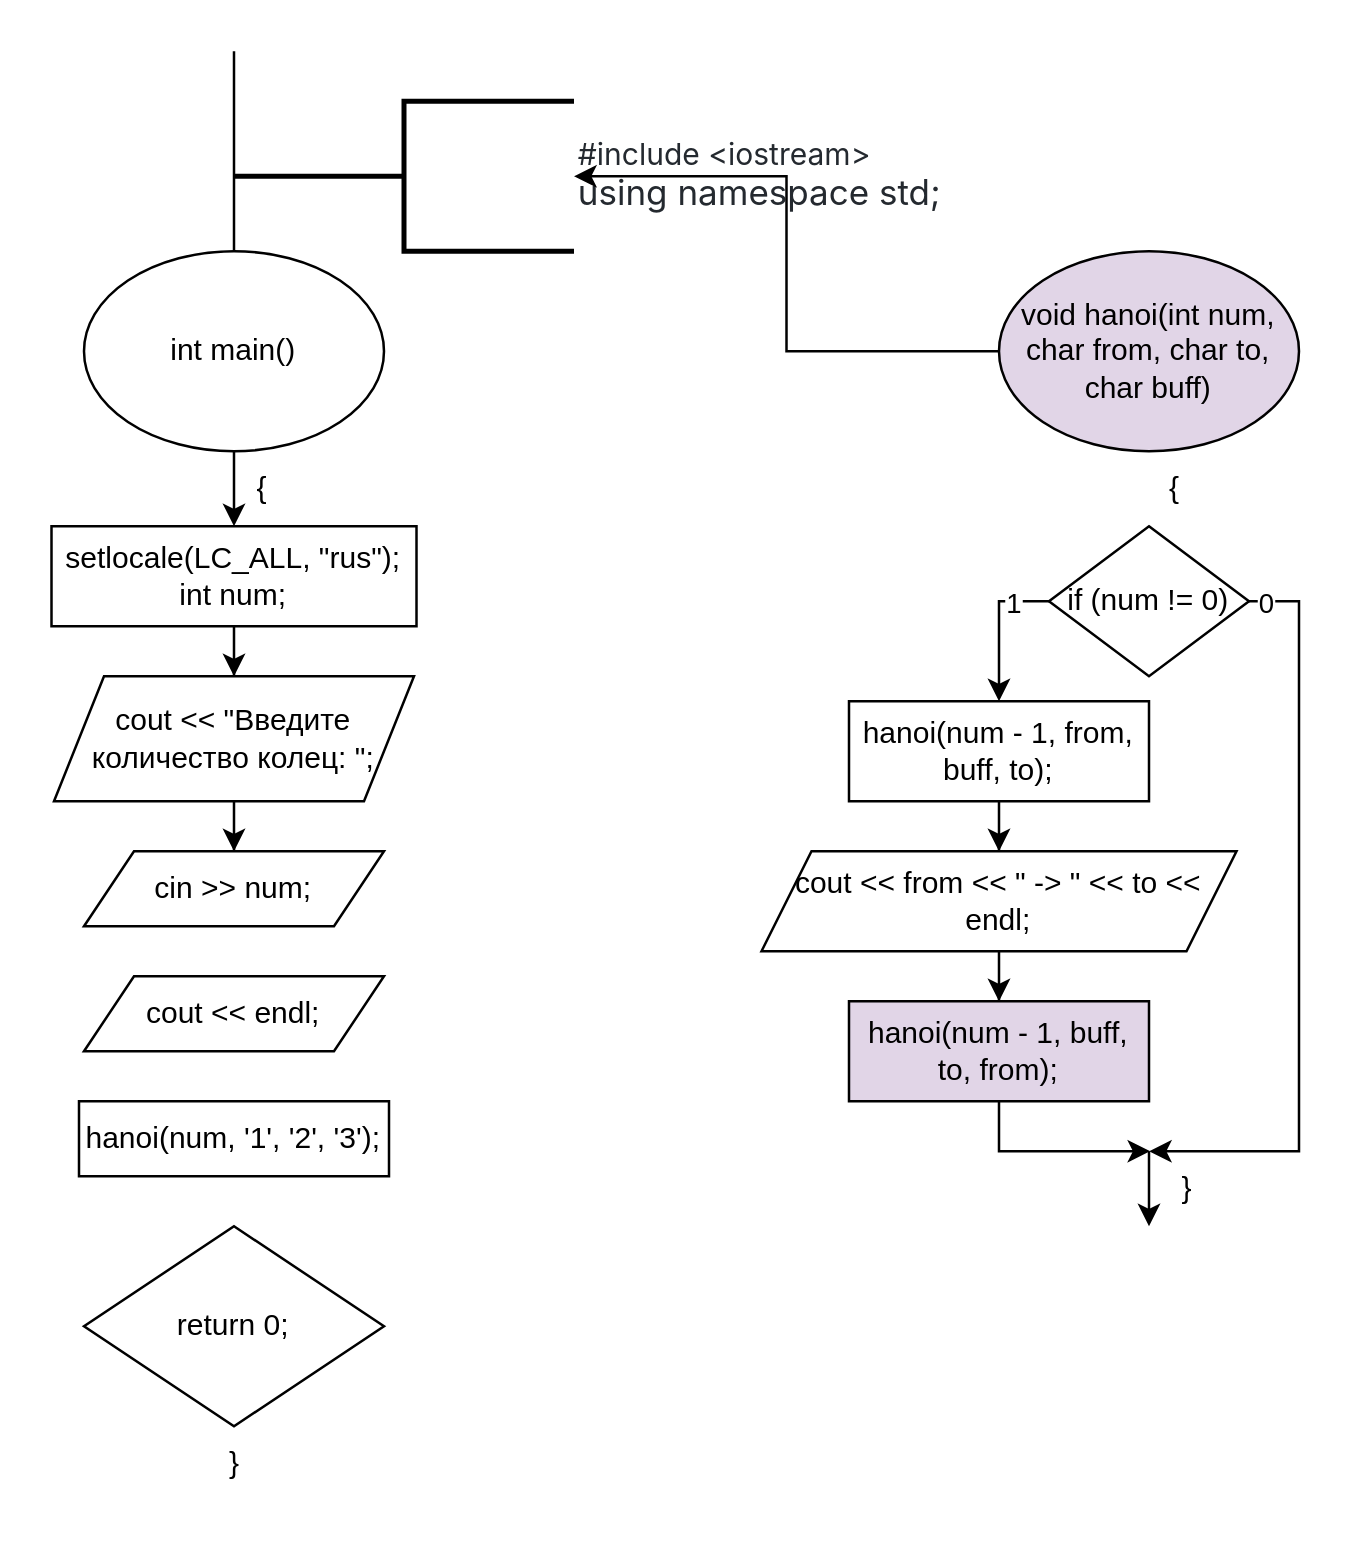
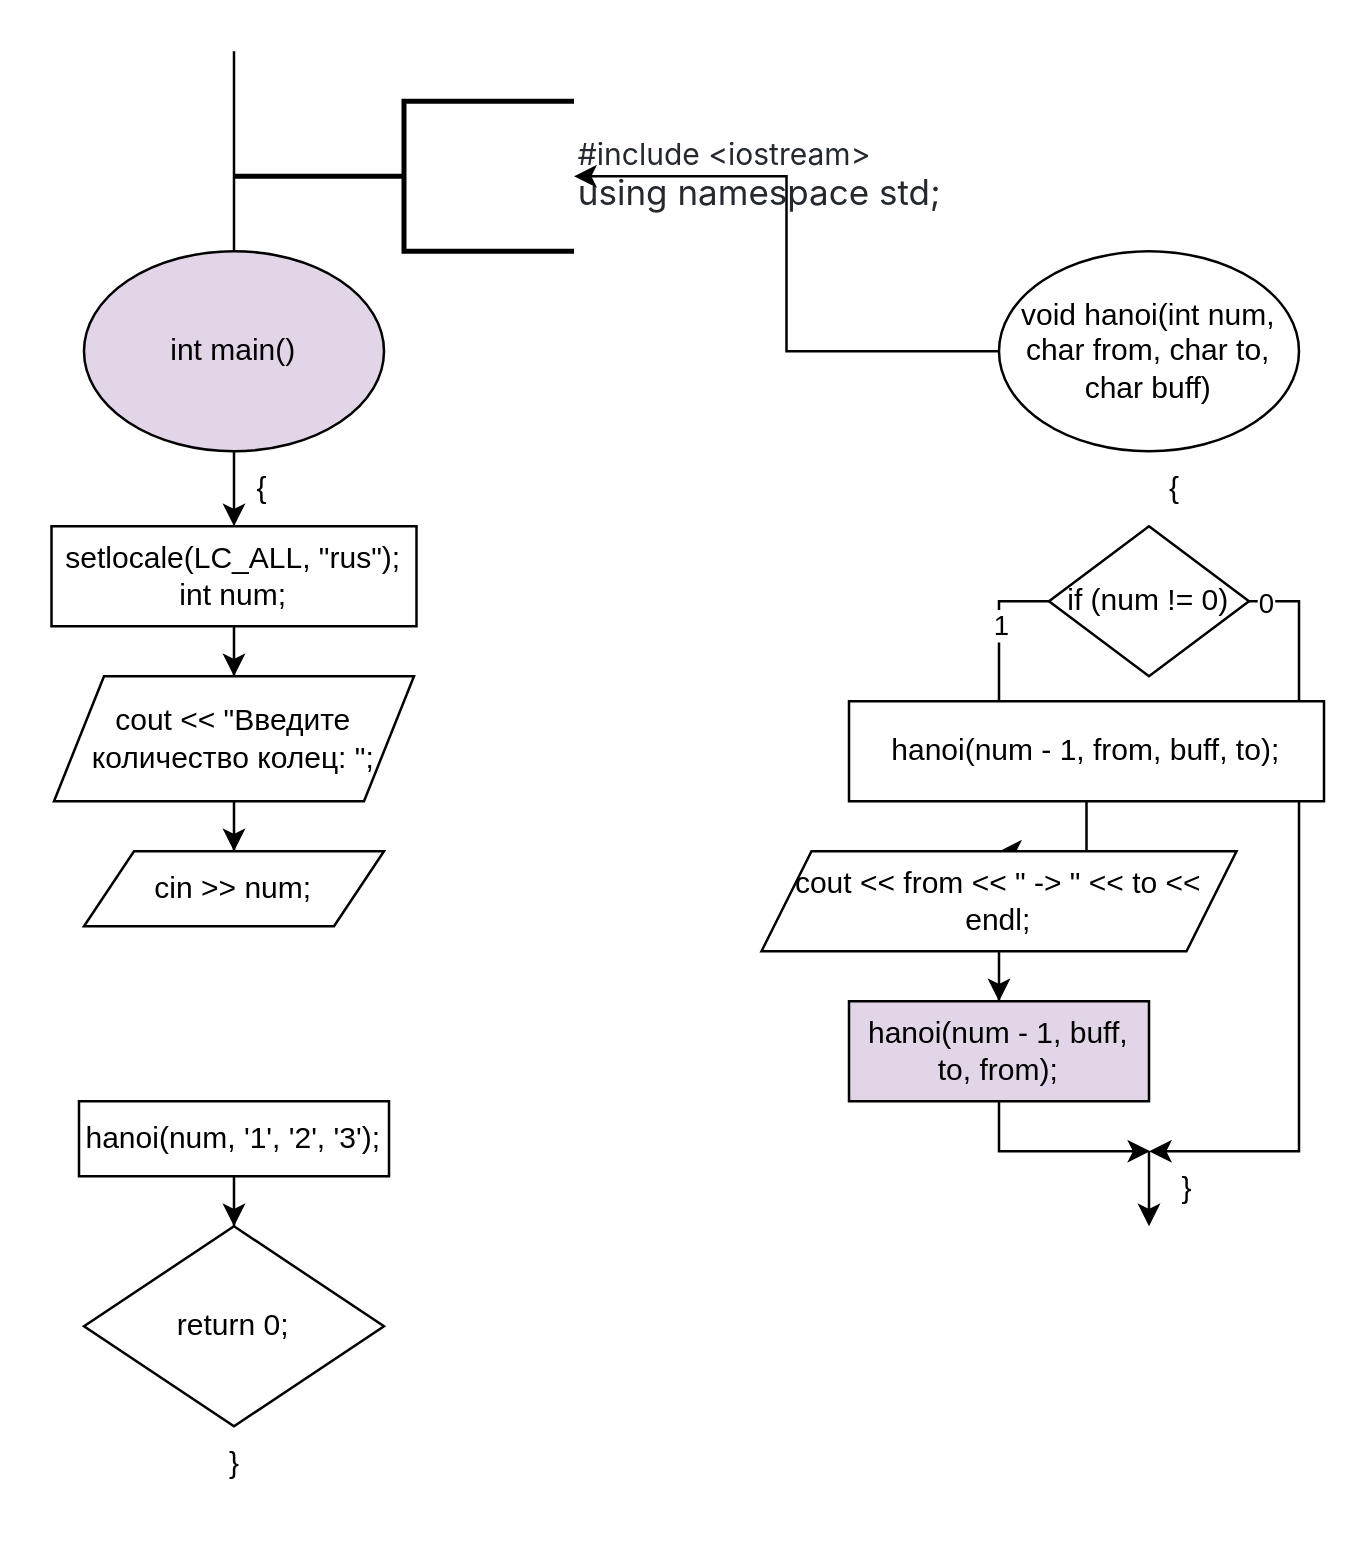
(234, 351) -> (234, 351)
(1149, 351) -> (1149, 351)
(999, 751) -> (1086, 751)
(234, 1014) -> none
none -> (234, 1209)
